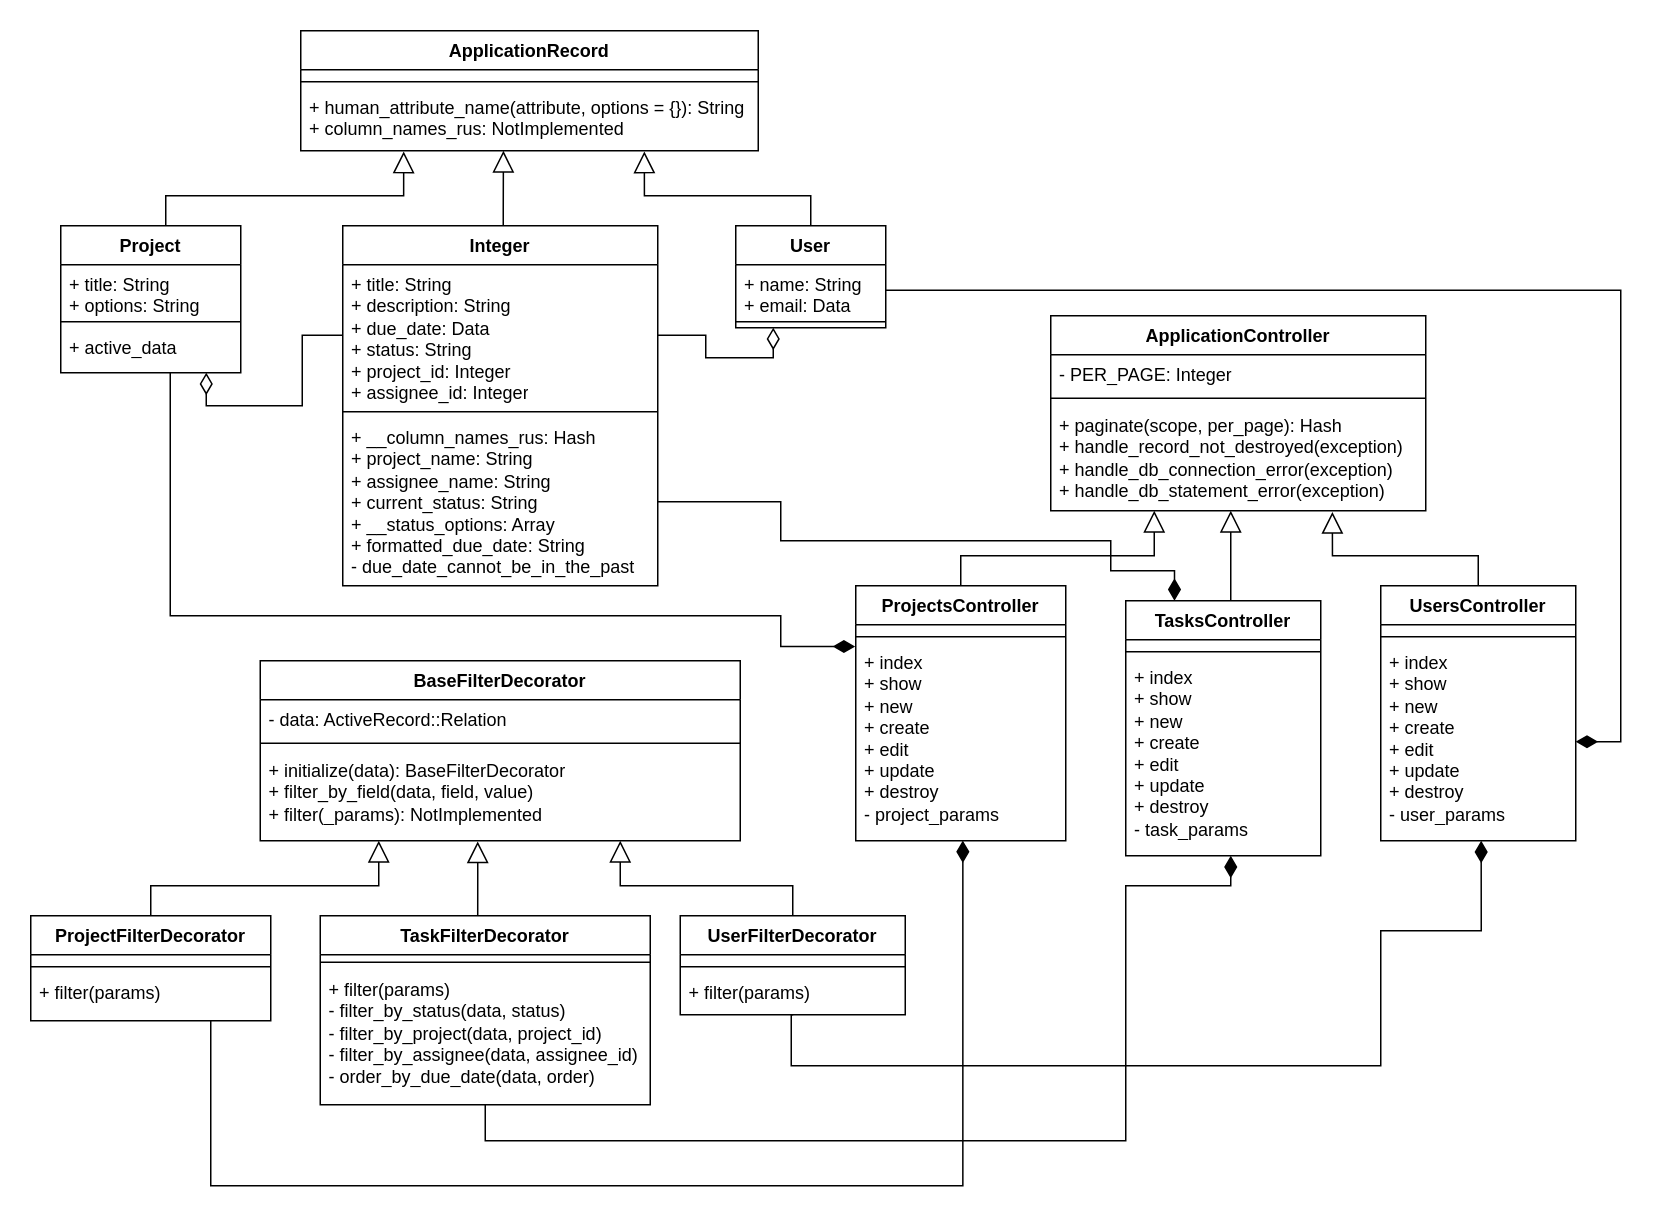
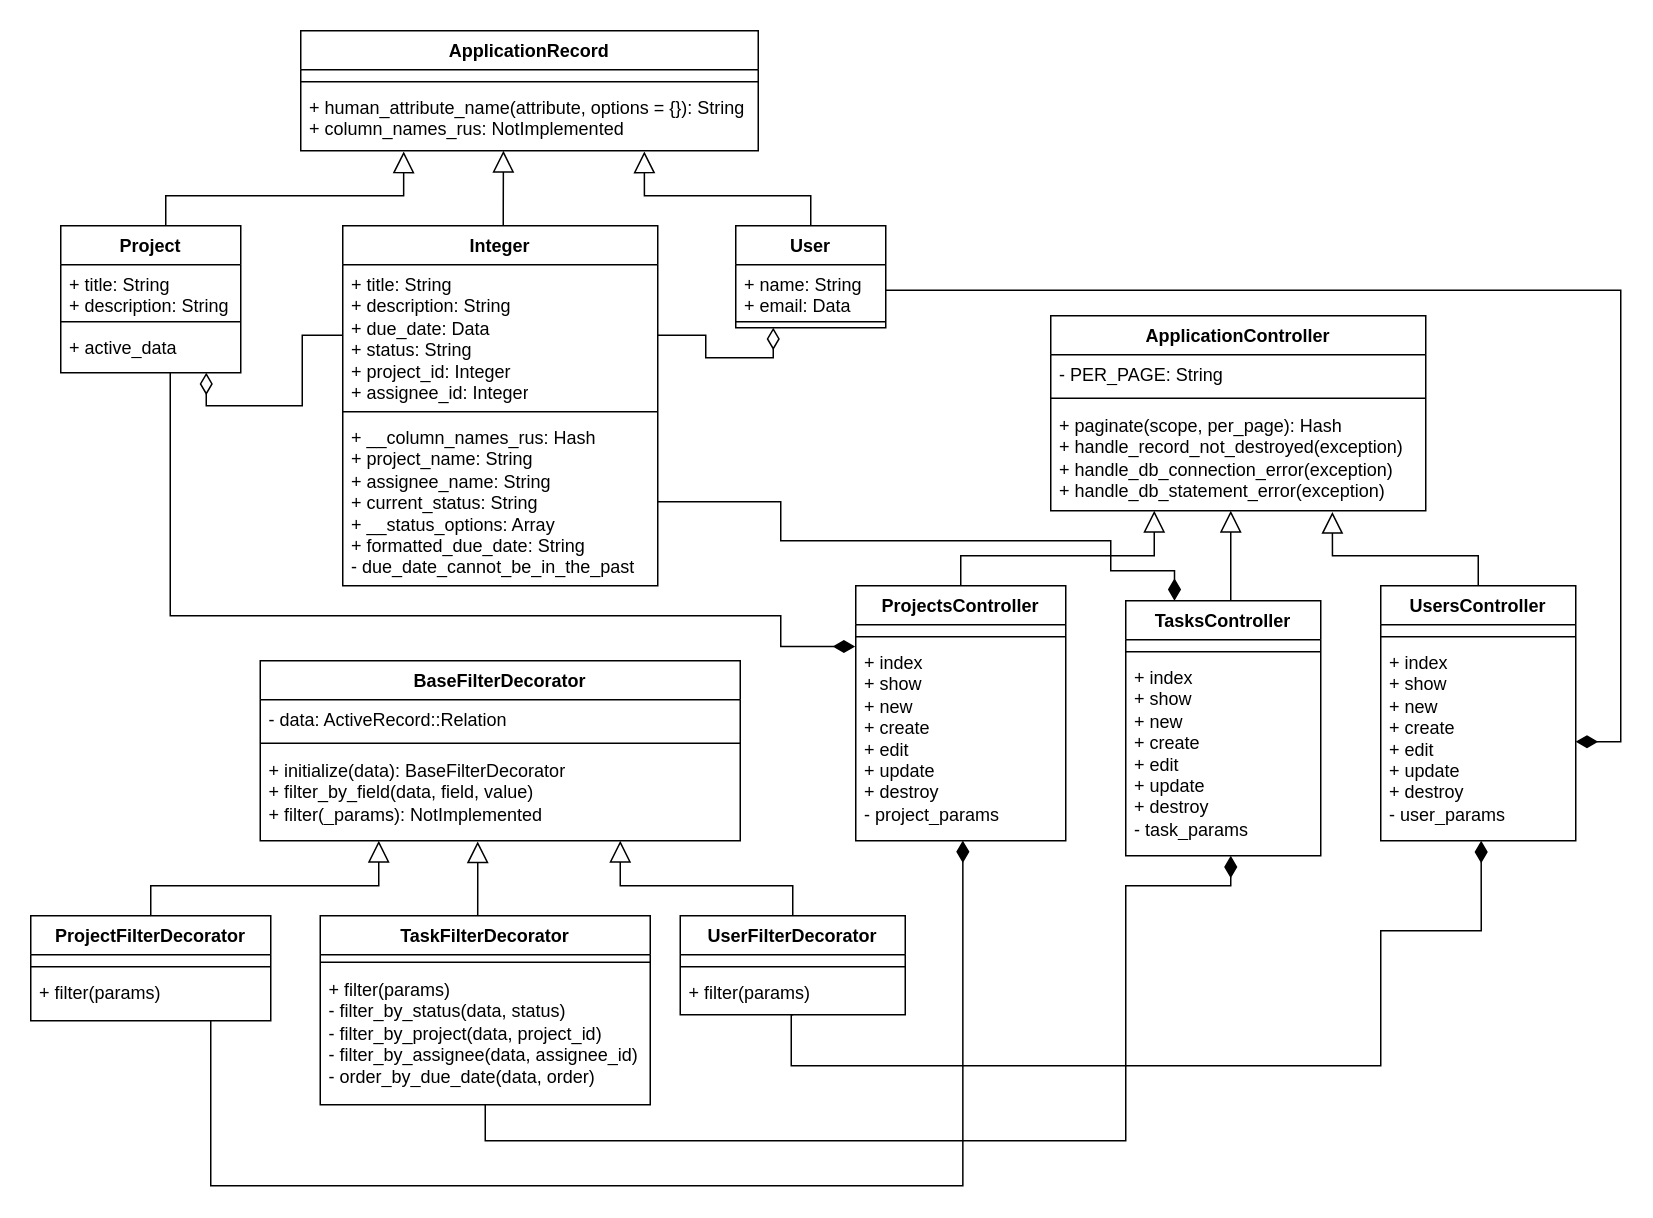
(144, 297) -> (152, 308)
(1148, 376) -> (1141, 376)
